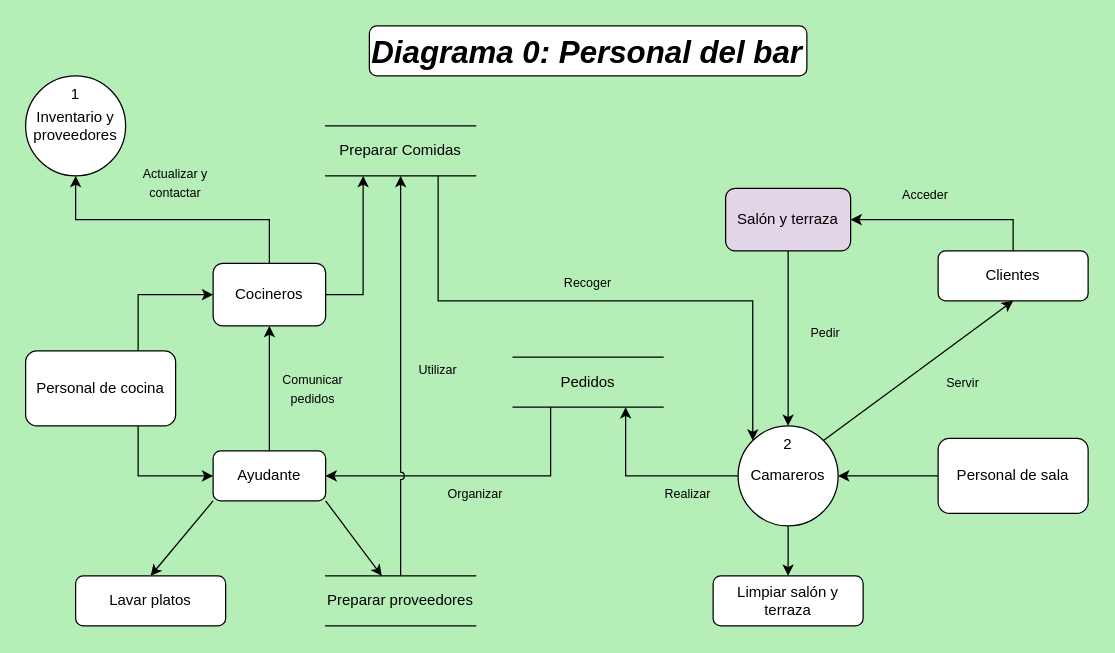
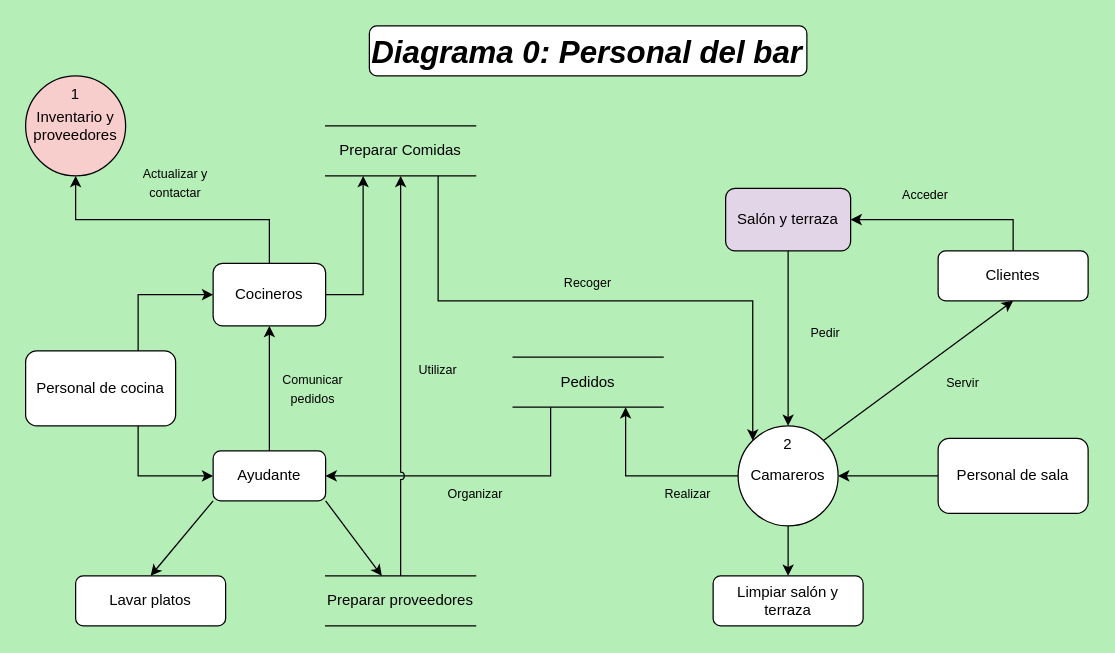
(76, 126) -> (76, 126)
